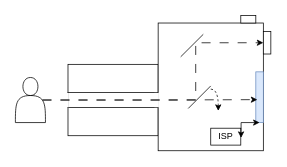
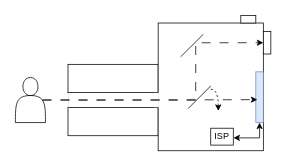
(225, 136) -> (222, 136)
